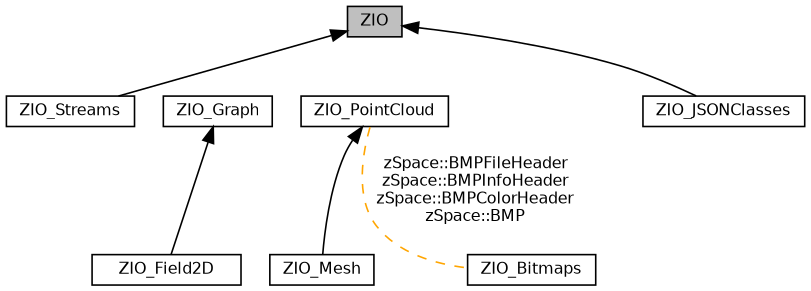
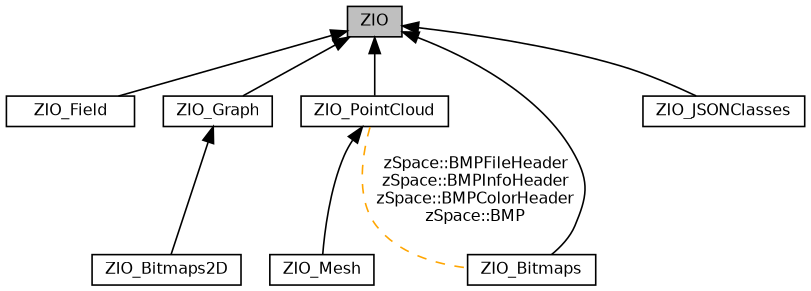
none -> (289, 70)
none -> (375, 75)
(70, 111) -> (70, 111)
none -> (548, 120)
(167, 270) -> (167, 270)
